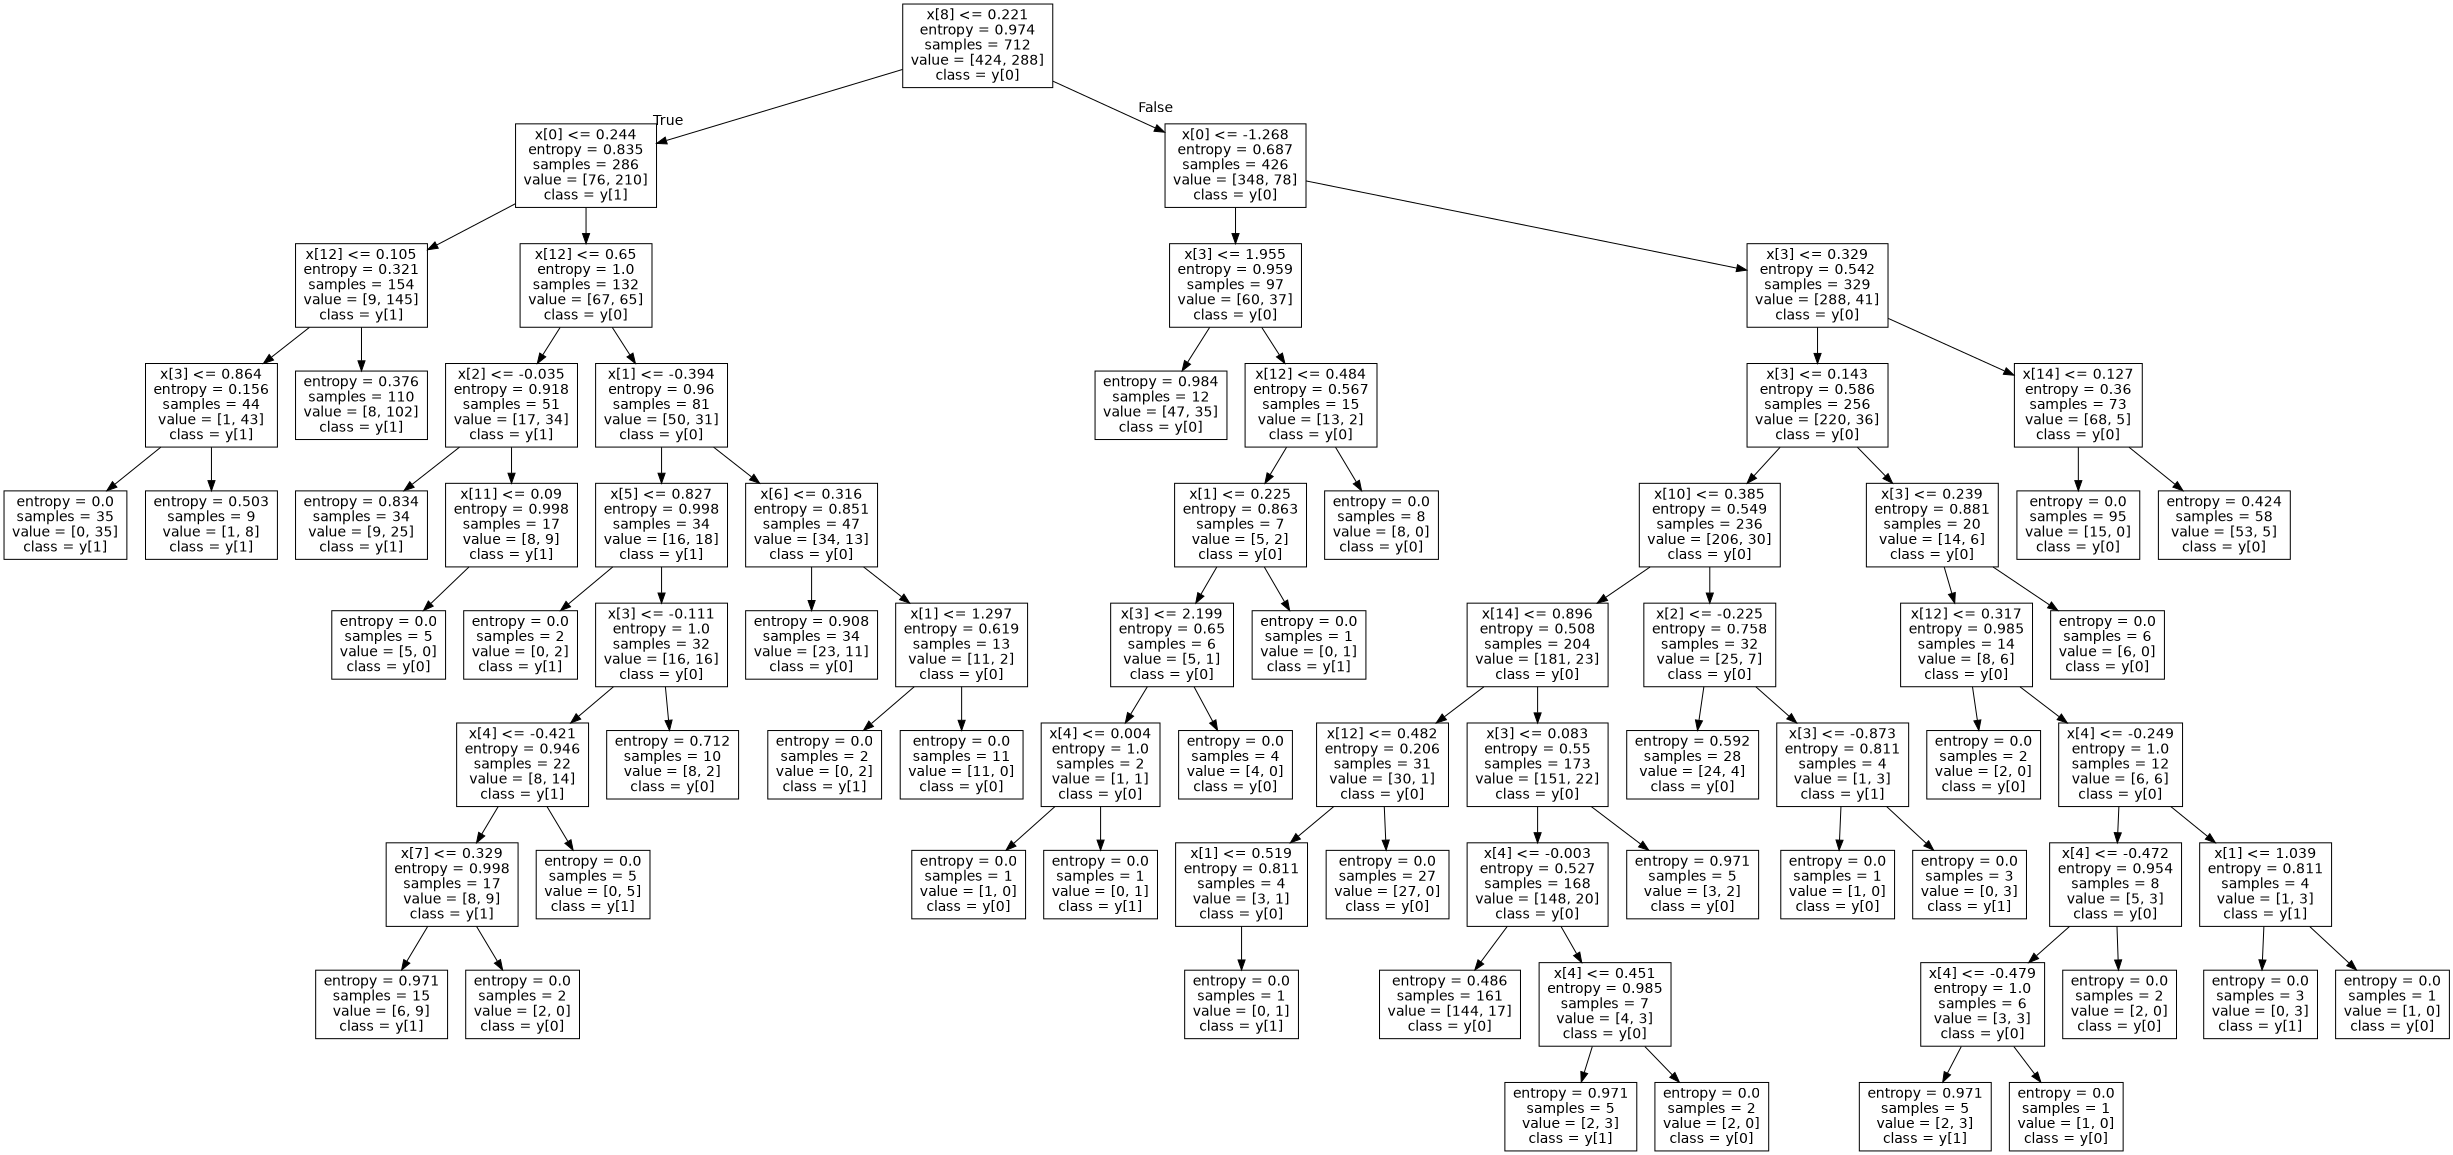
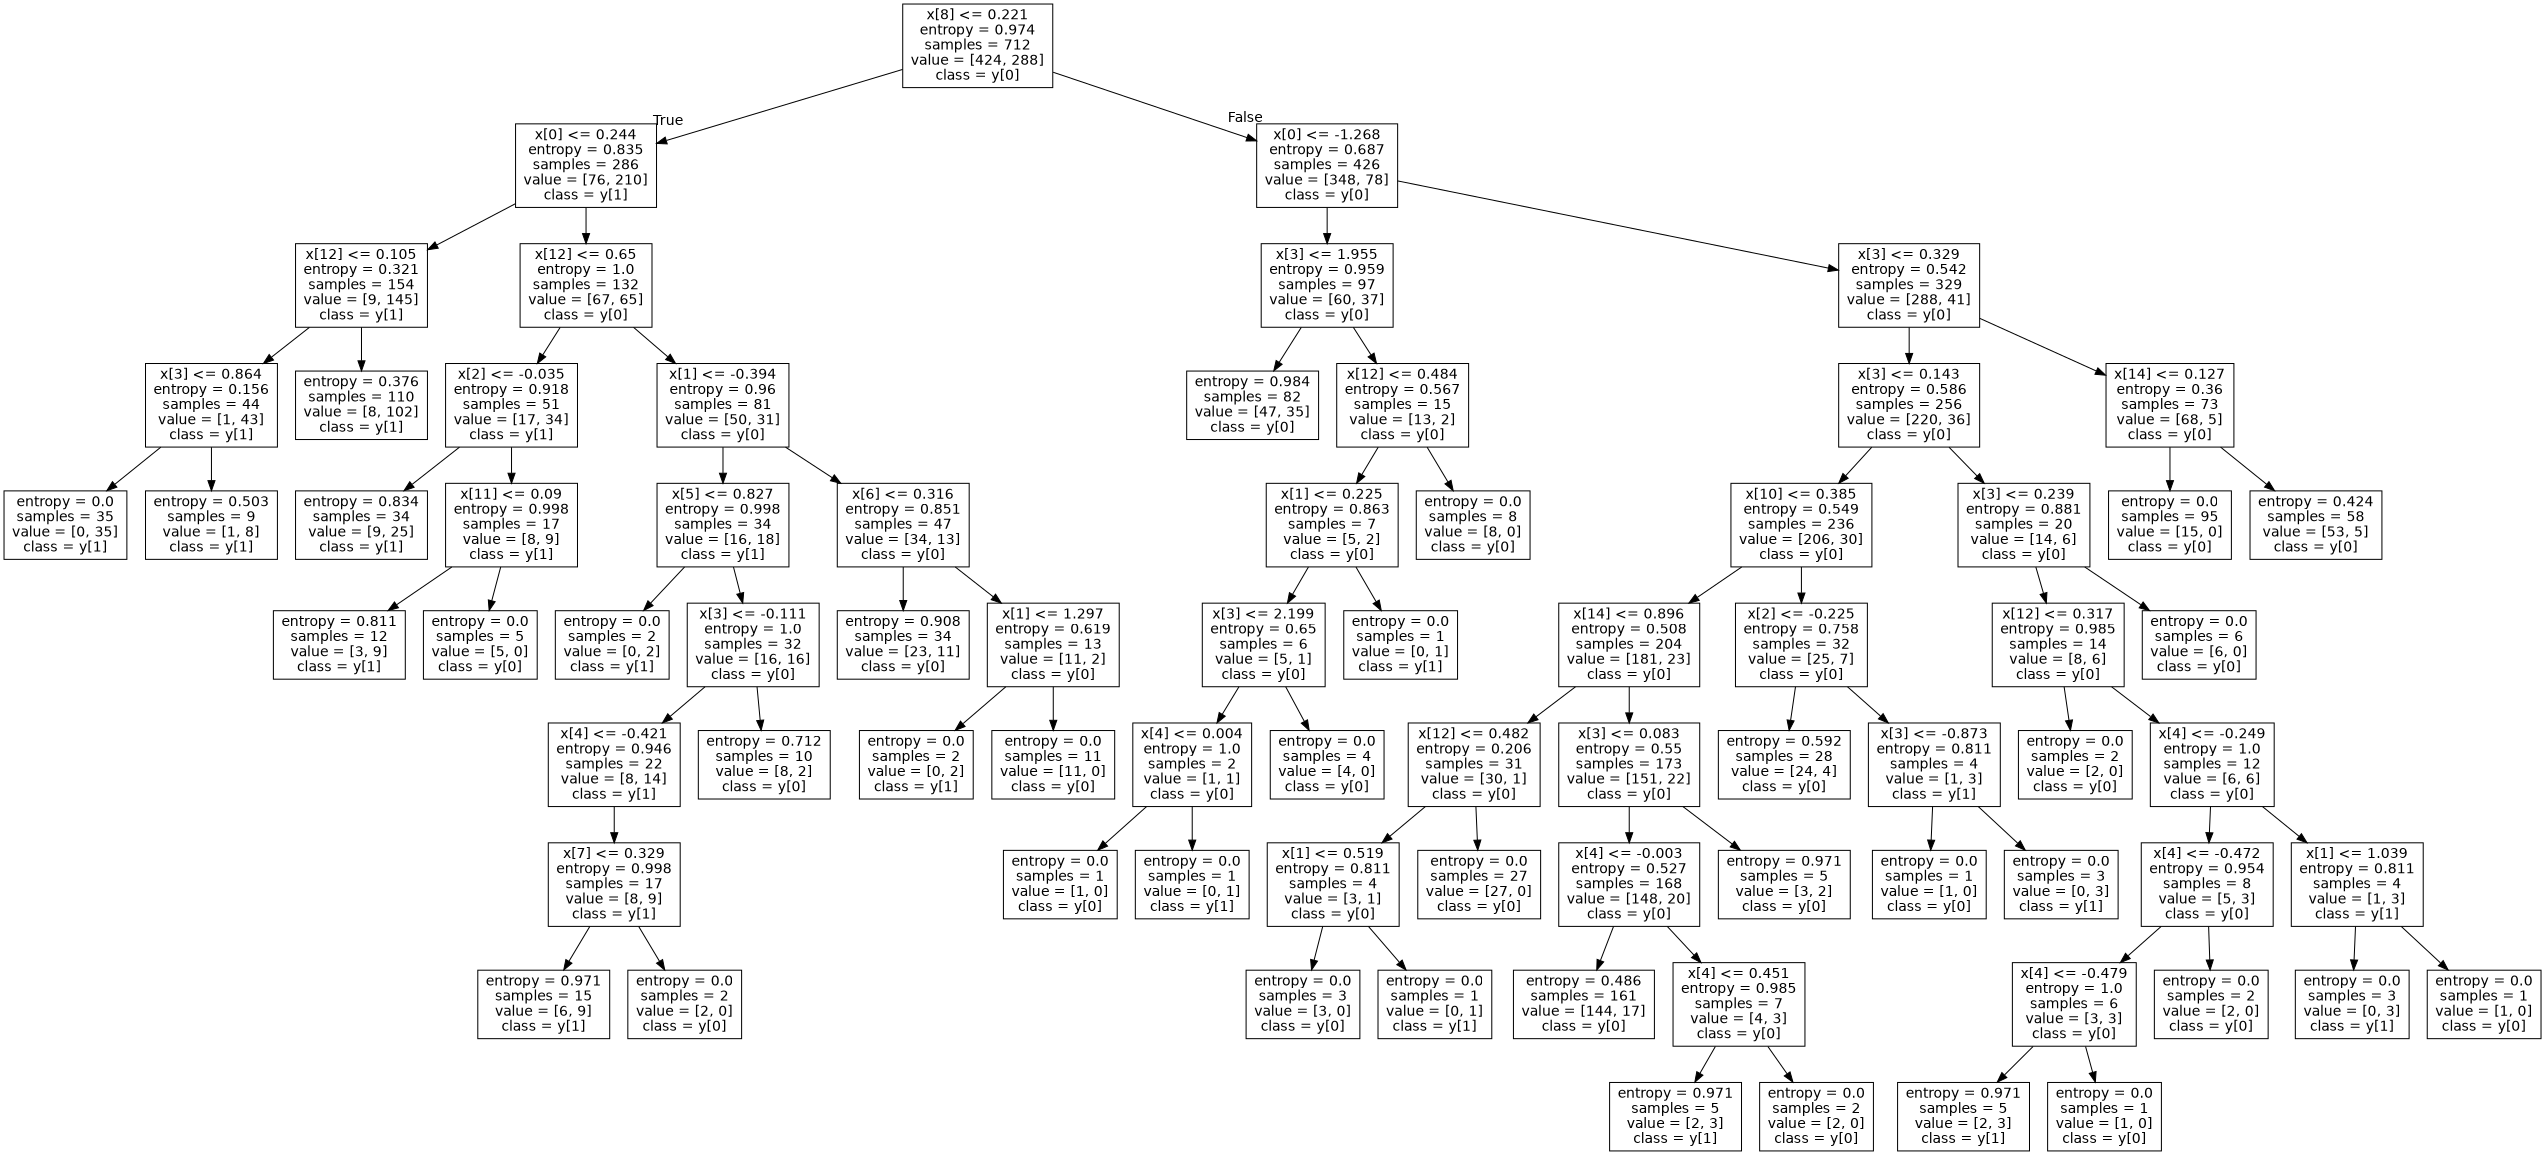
(1161, 405) -> (1253, 405)
none -> (339, 645)
(593, 885) -> none
none -> (1303, 1004)
